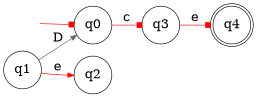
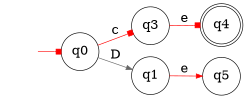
(55, 49) -> (112, 63)
(93, 75) -> (221, 76)
